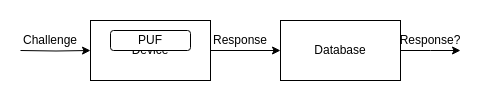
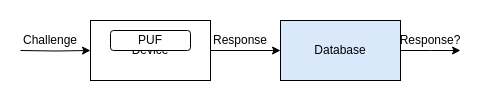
(341, 51) -> (341, 51)
